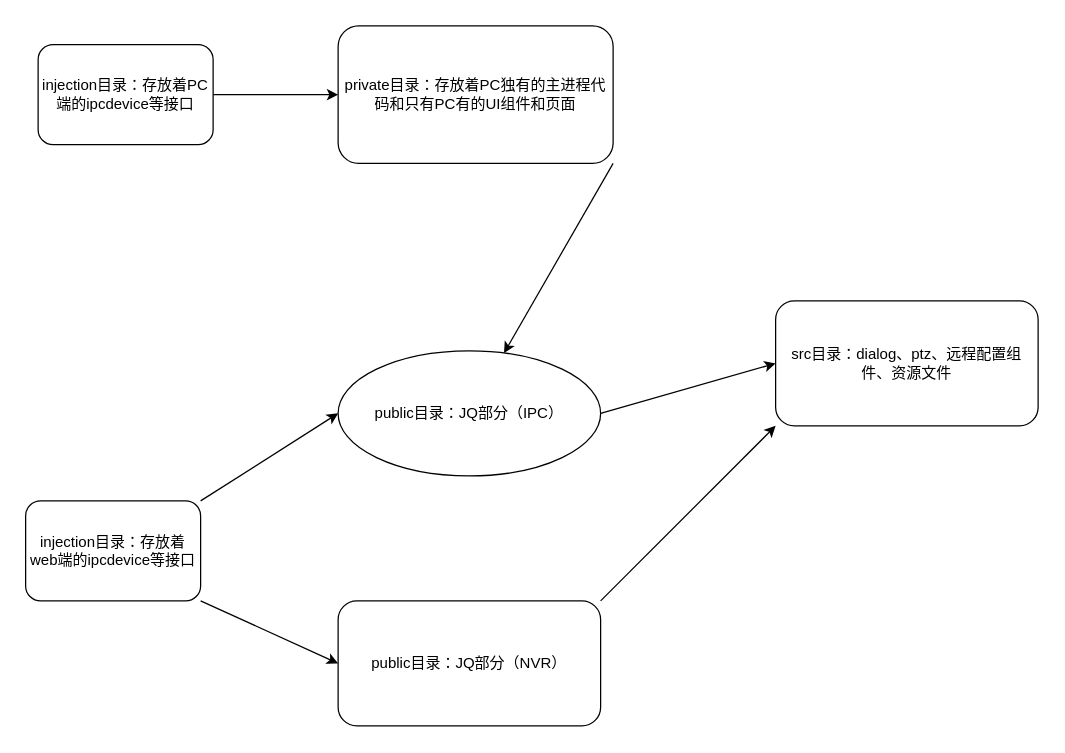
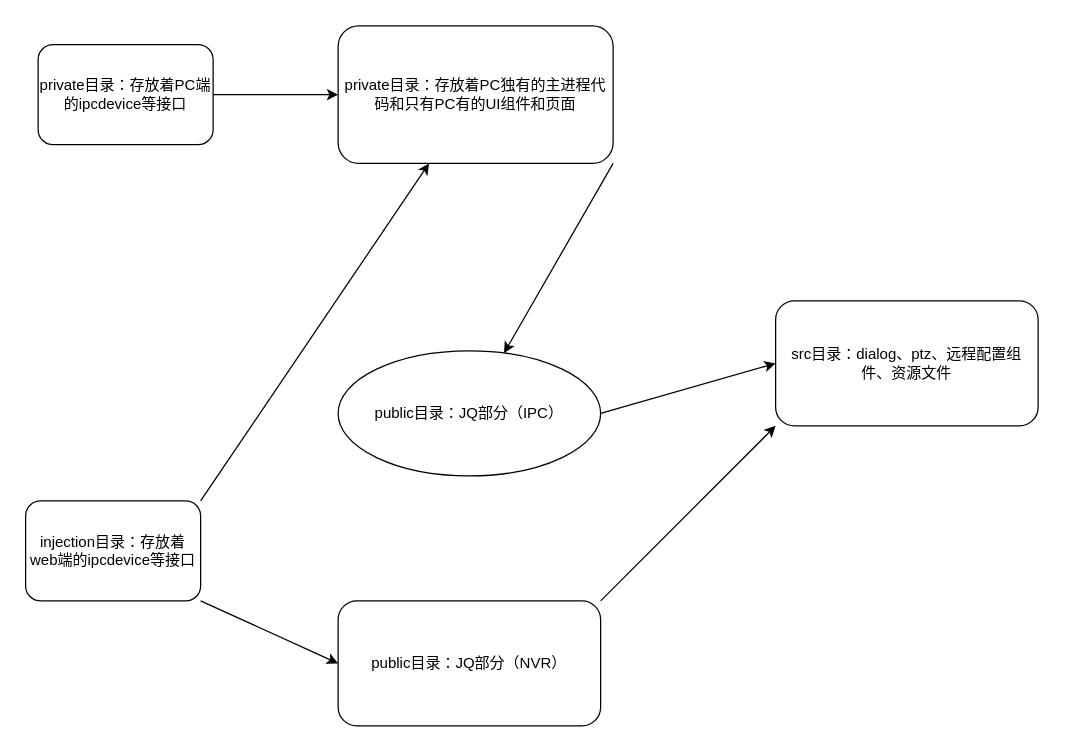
(126, 94) -> (126, 94)
(266, 459) -> (312, 336)
